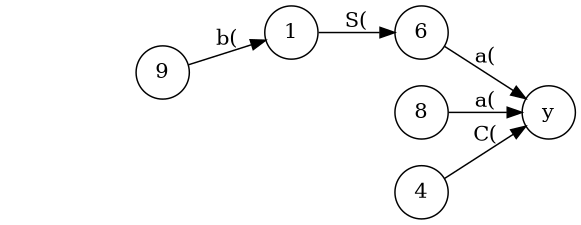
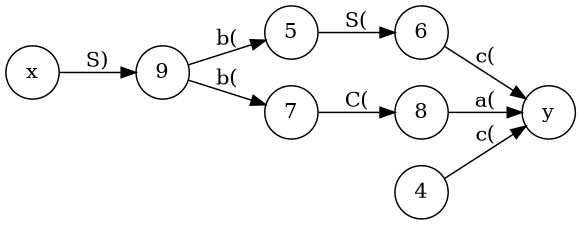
(291, 33) -> (291, 33)
(485, 57) -> (485, 57)
none -> (33, 72)
none -> (291, 112)
(485, 135) -> (485, 135)
